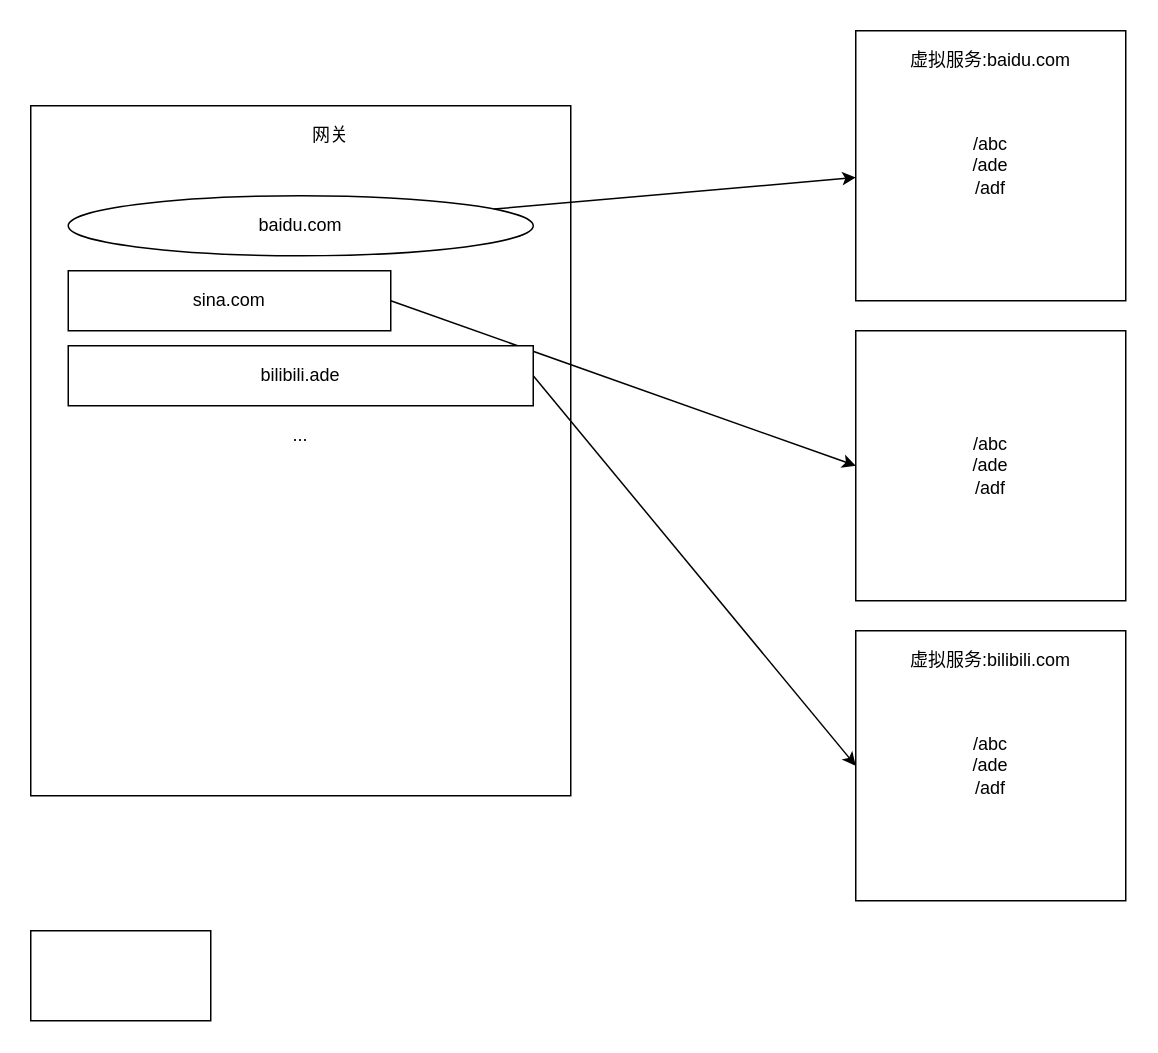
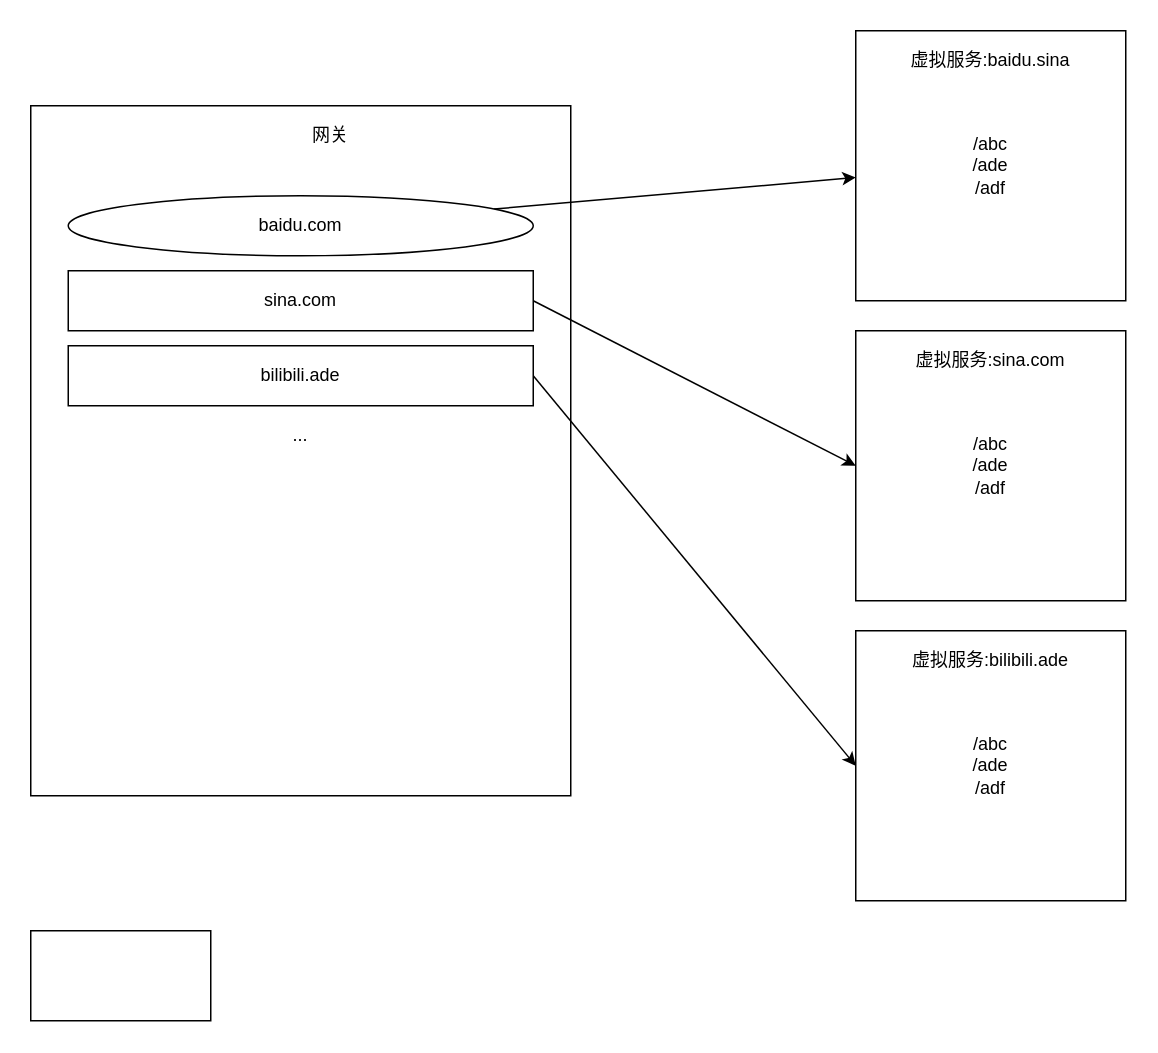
(991, 61) -> (991, 61)
(230, 301) -> (301, 301)
none -> (991, 361)
(991, 661) -> (991, 661)
